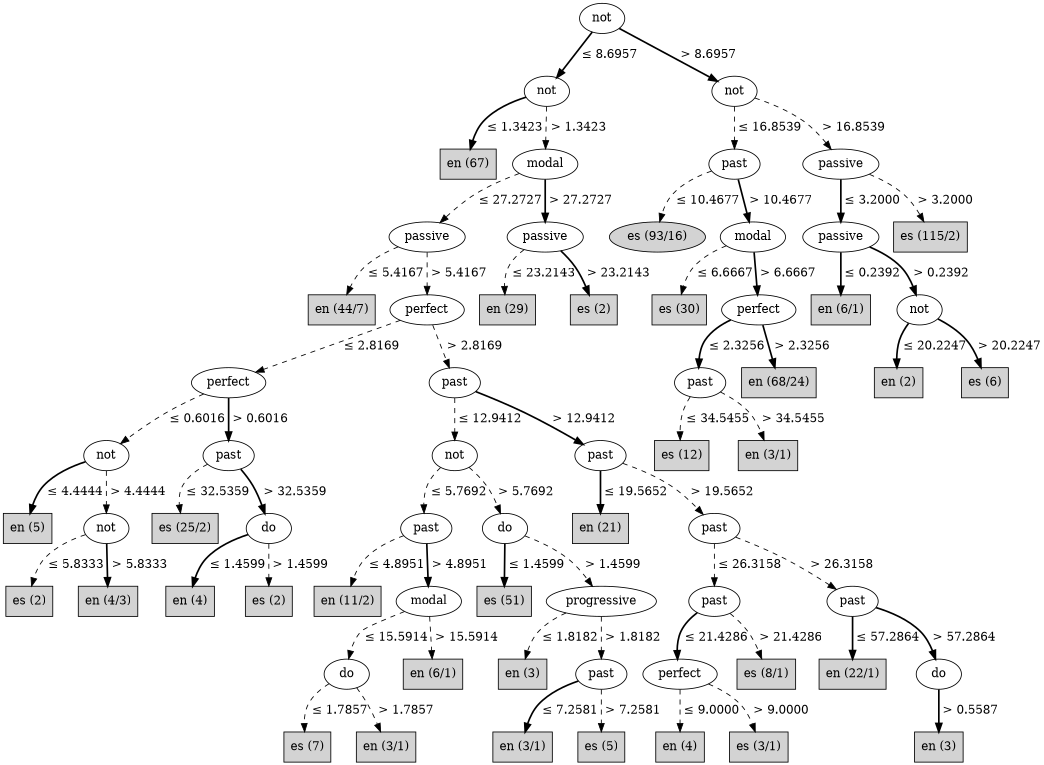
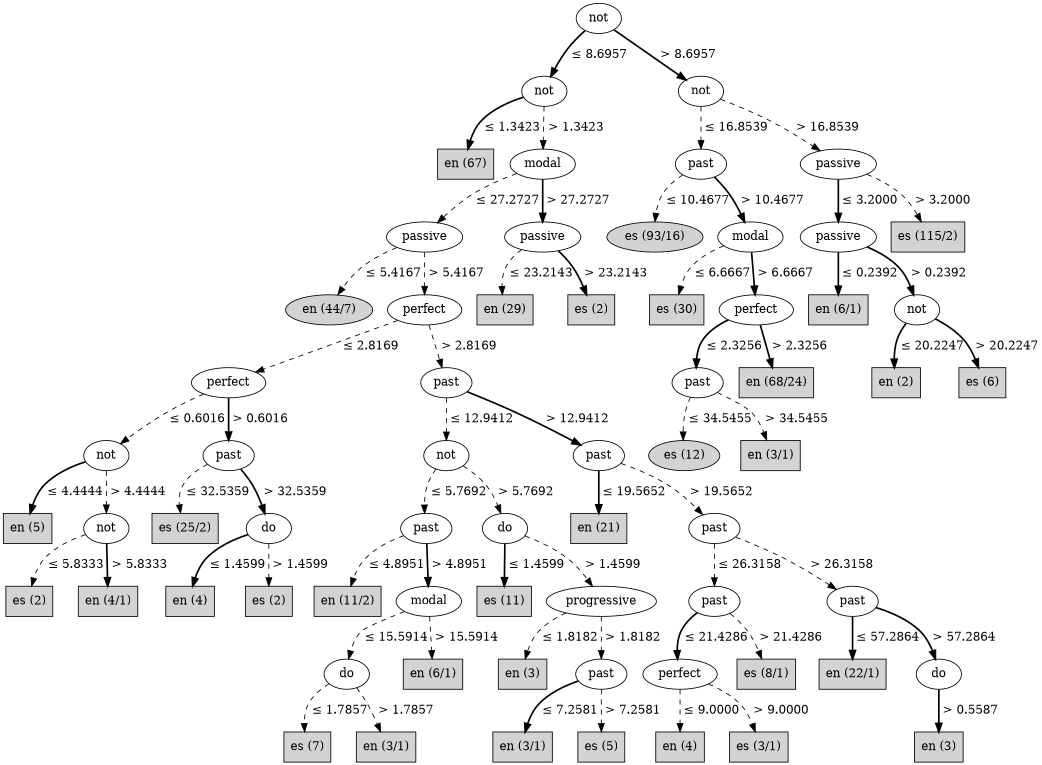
(342, 310) -> (329, 310)
(682, 456) -> (684, 456)
(108, 601) -> (108, 601)
(504, 601) -> (504, 601)
